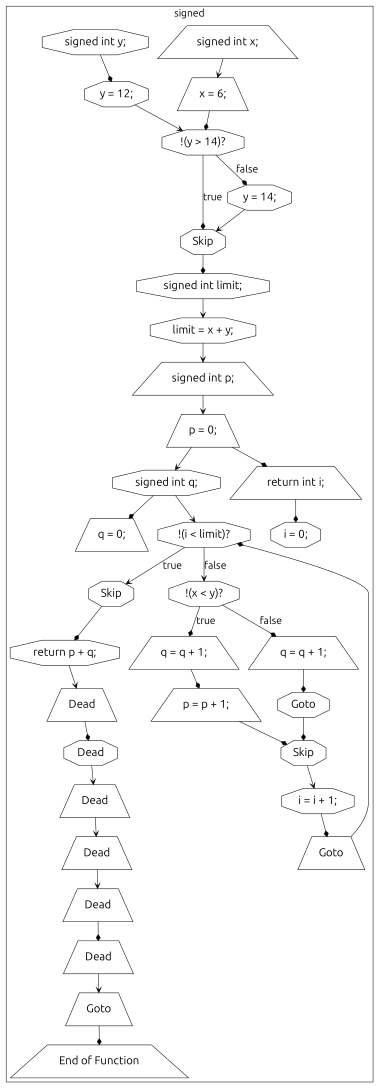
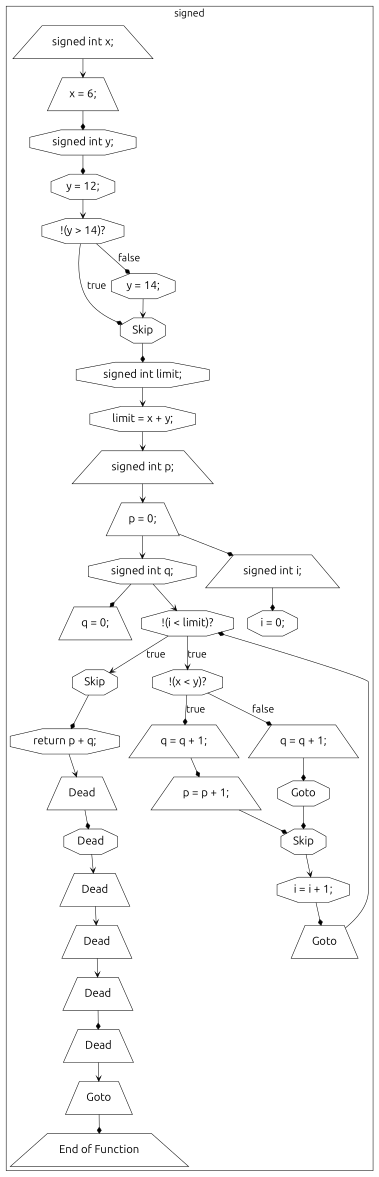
(208, 117) -> (83, 117)
(296, 483) -> (273, 571)
(215, 566) -> (197, 655)
